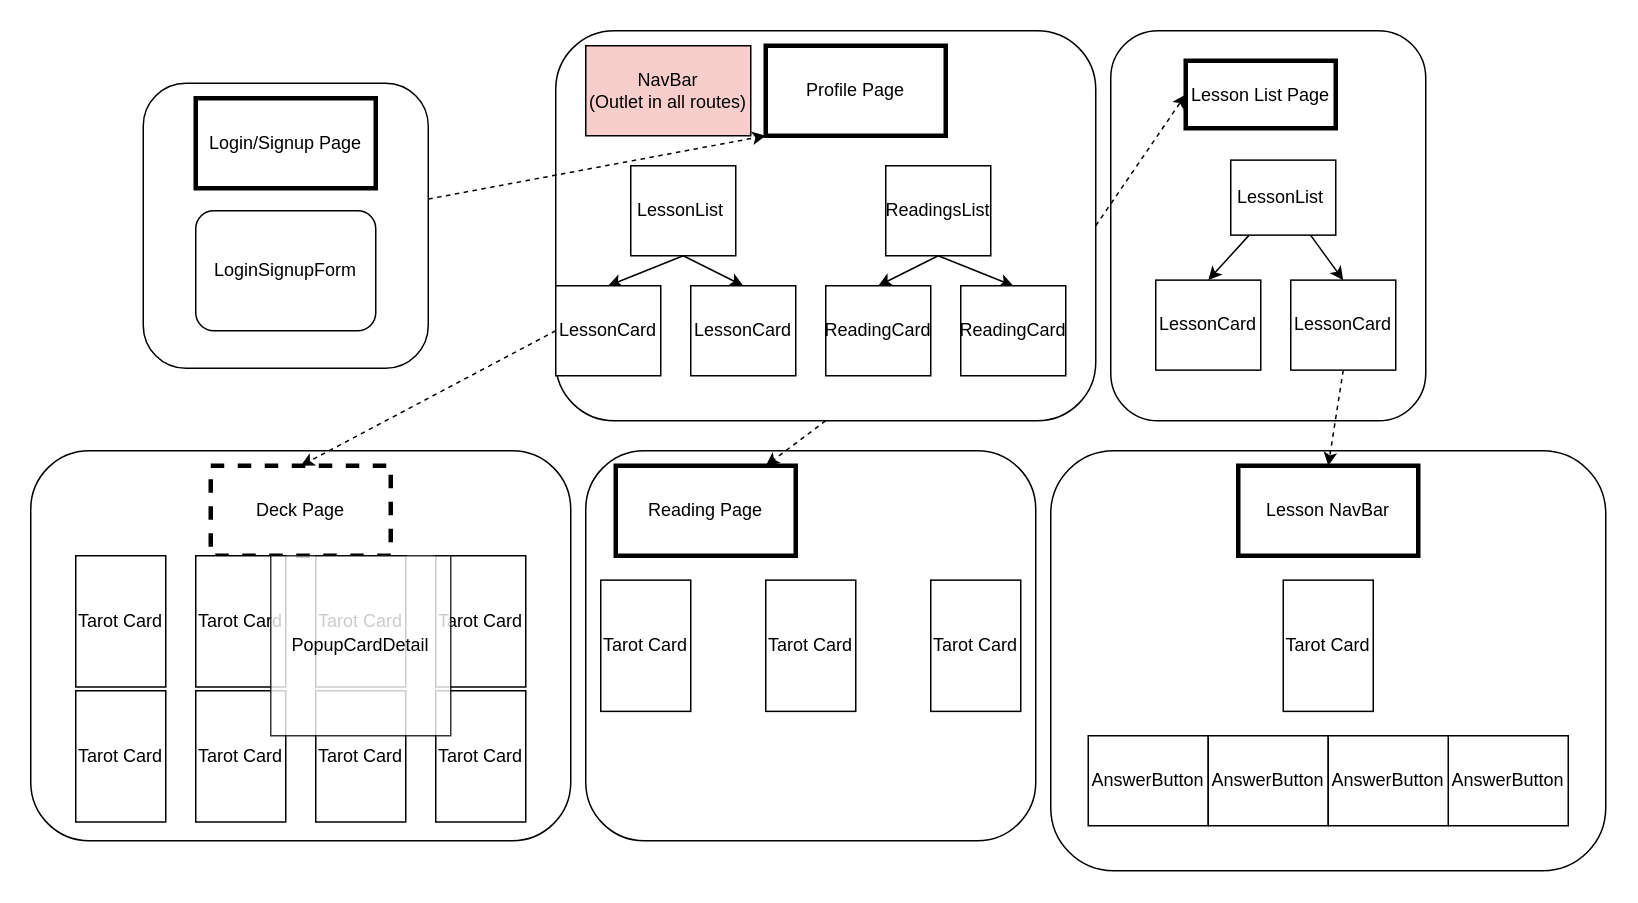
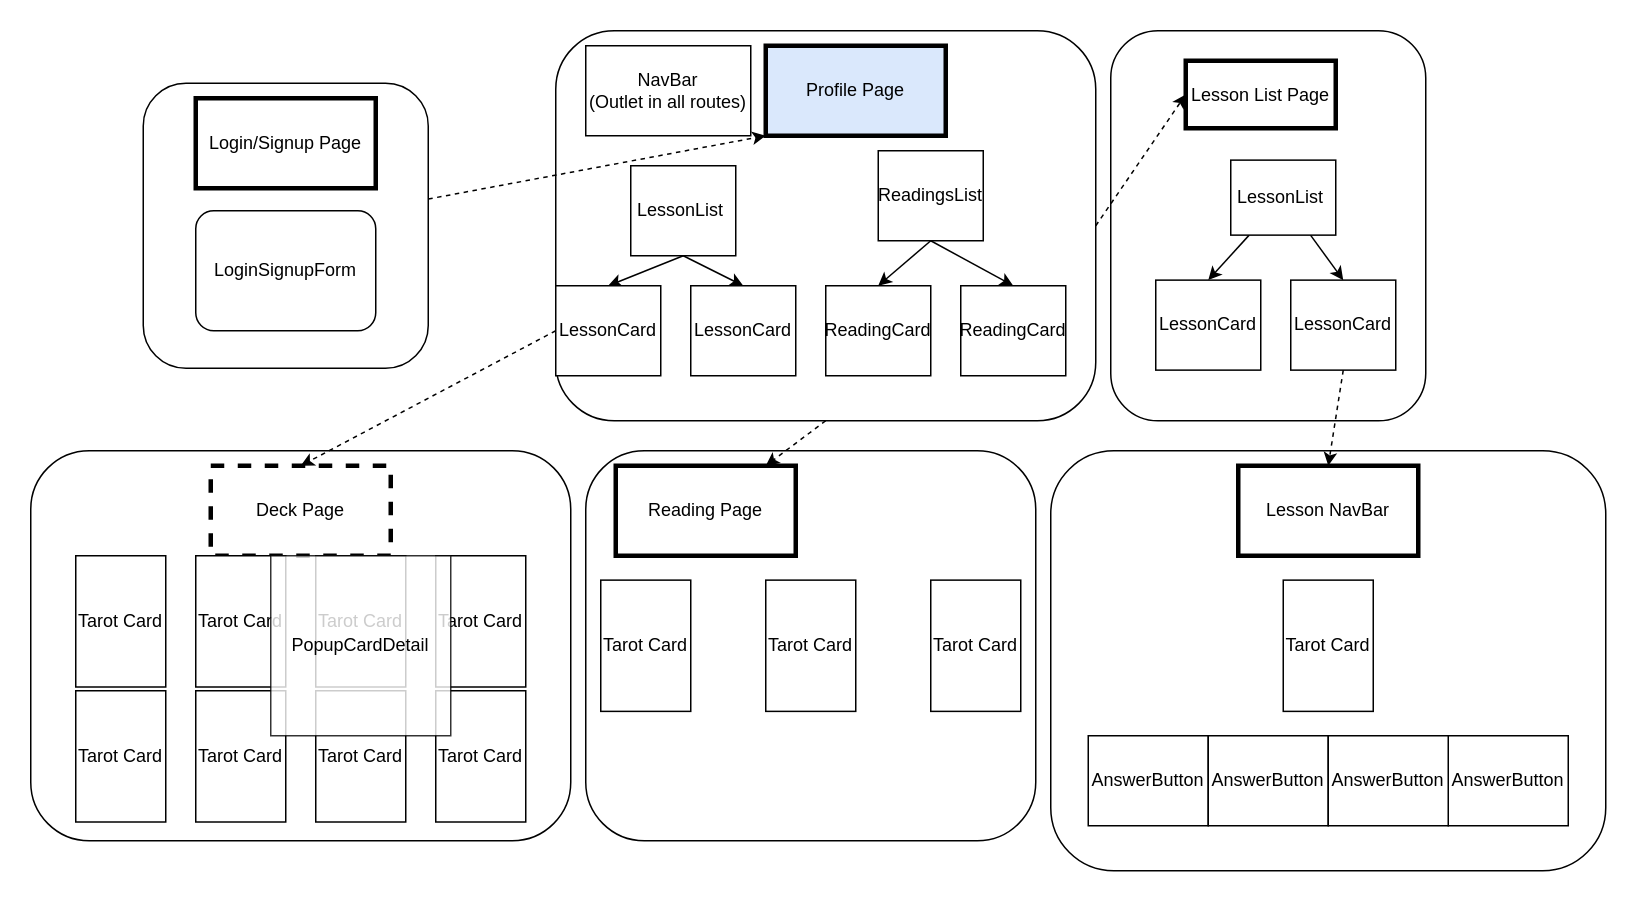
(668, 91) -> (668, 91)
(856, 91) -> (856, 91)
(938, 211) -> (931, 196)
